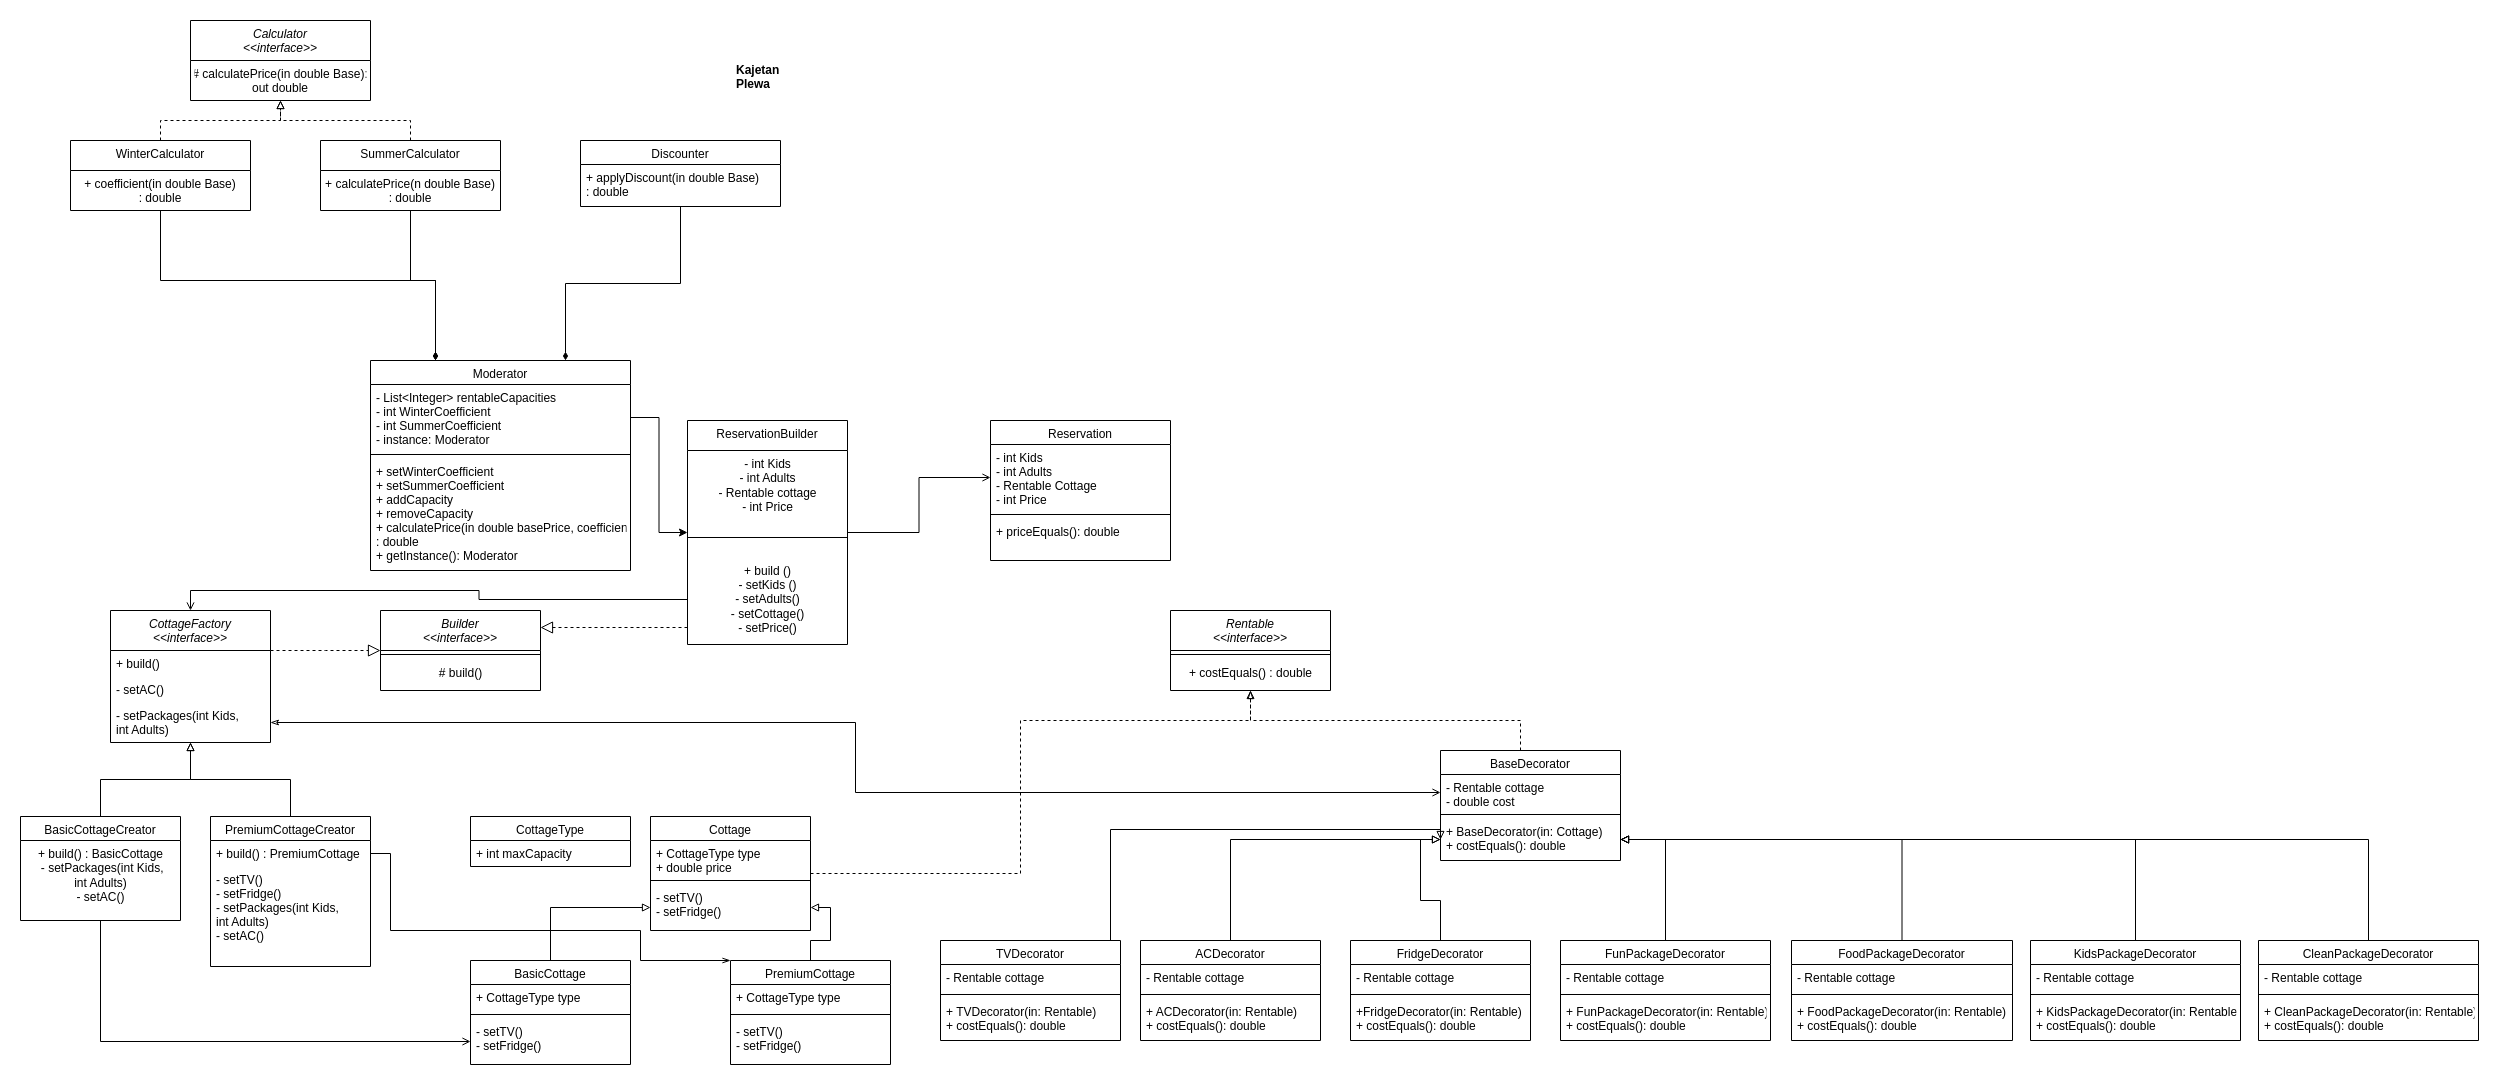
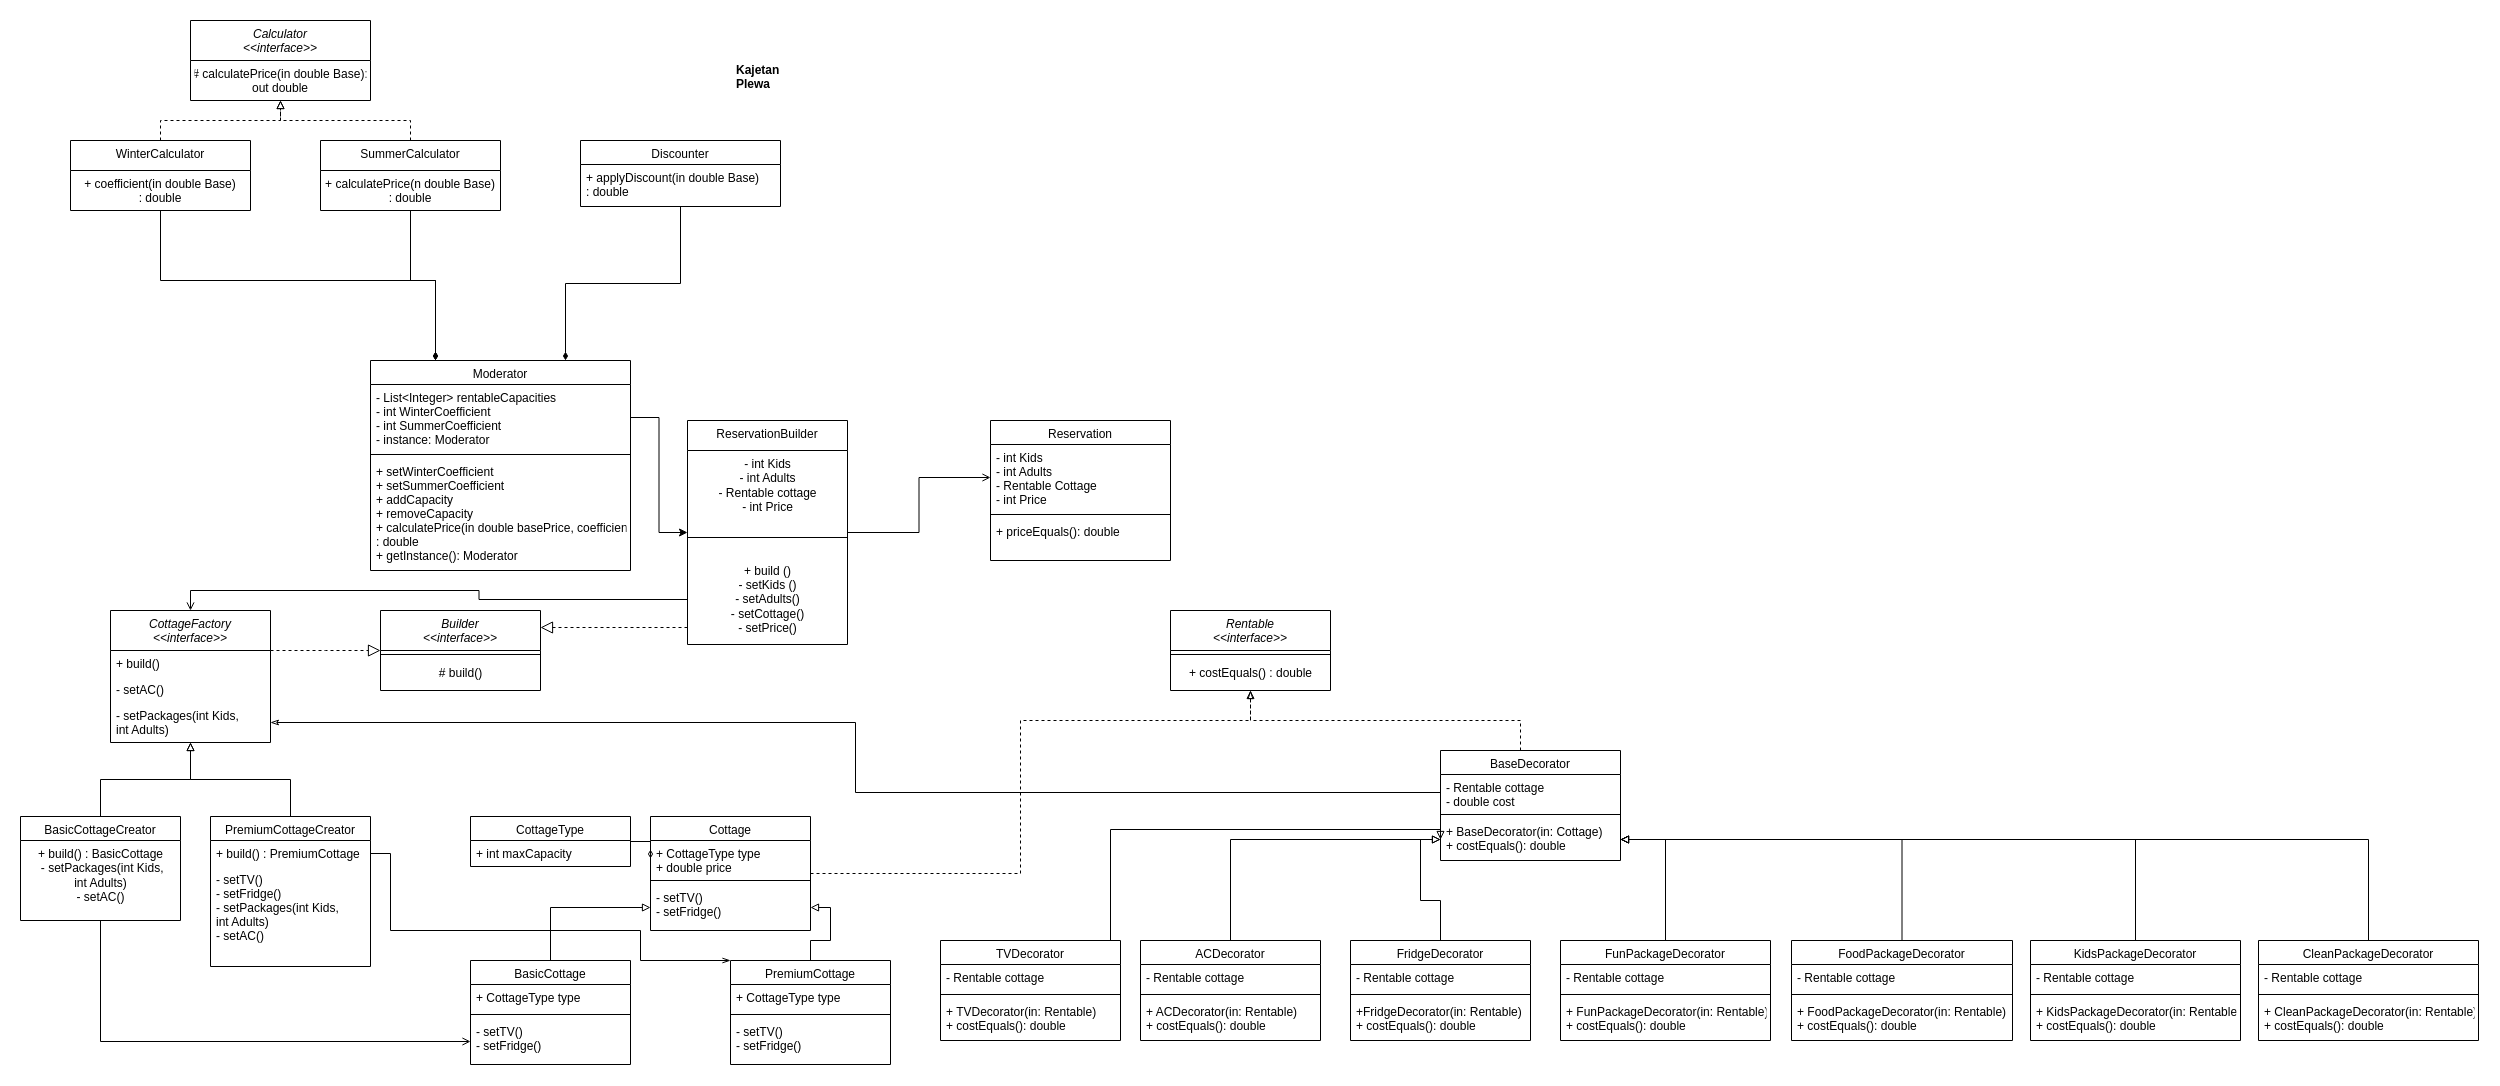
(1435, 793) -> (1435, 793)
none -> (640, 842)
